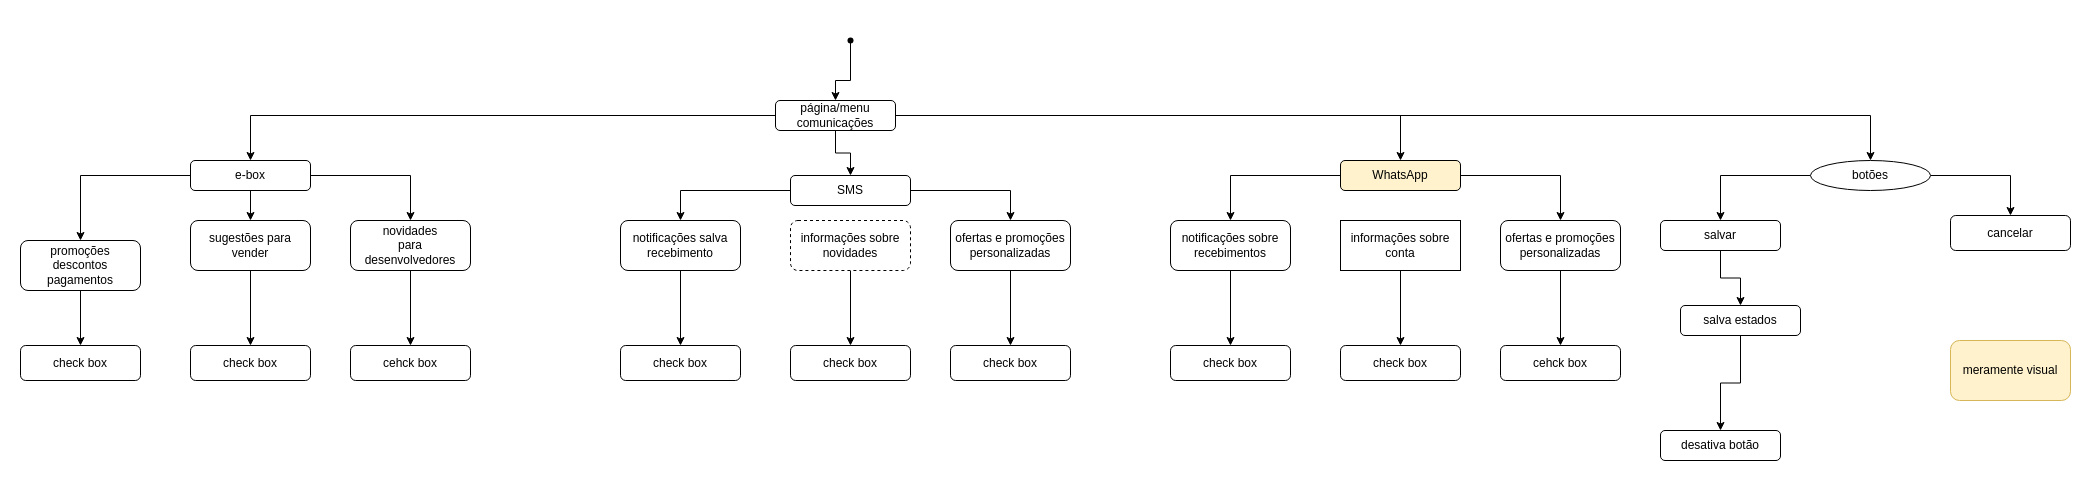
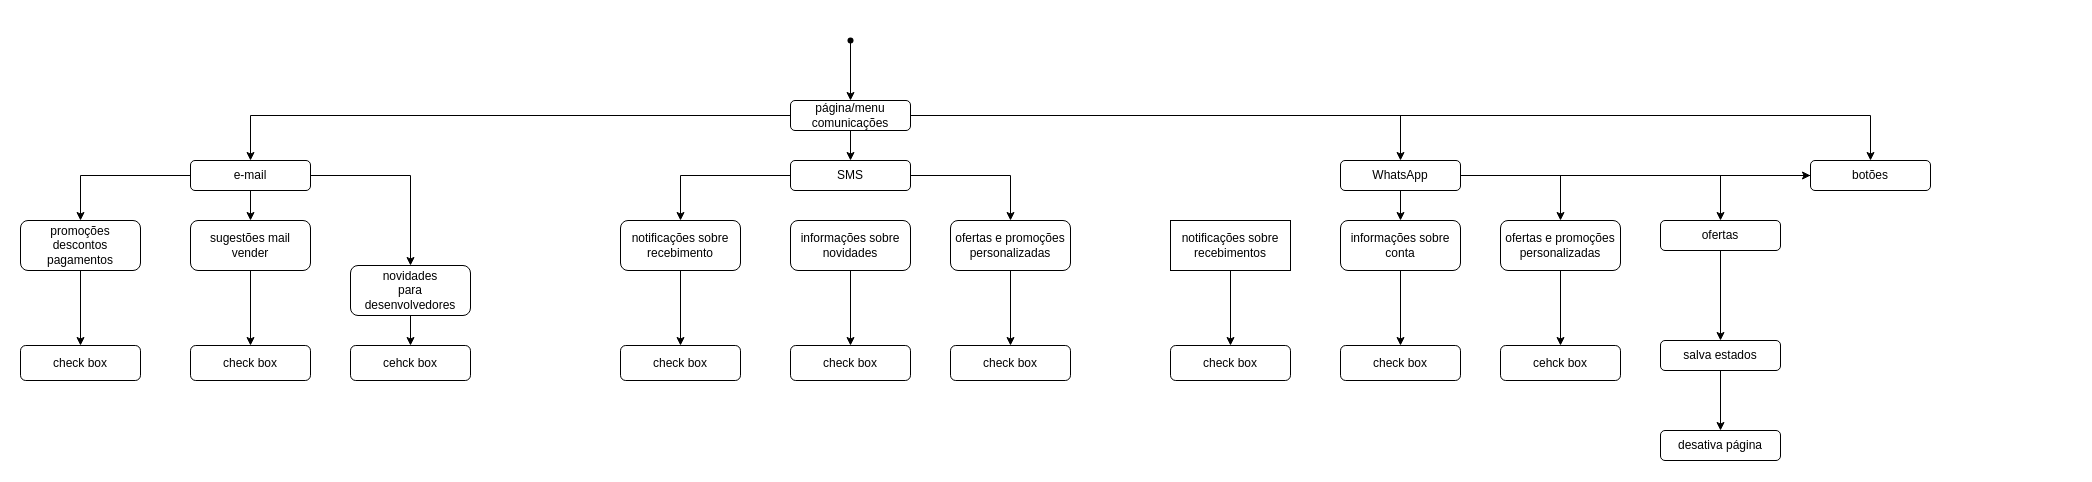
(836, 116) -> (851, 116)
(251, 176) -> (251, 176)
(1267, 176) -> (1640, 176)
(1401, 176) -> (1401, 176)
(1871, 176) -> (1871, 176)
(1987, 176) -> none
(851, 191) -> (851, 176)
none -> (1401, 210)
(2011, 233) -> none
(1721, 236) -> (1721, 236)
(251, 246) -> (251, 246)
(411, 246) -> (411, 291)
(681, 246) -> (681, 246)
(851, 246) -> (851, 246)
(1231, 246) -> (1231, 246)
(1401, 246) -> (1401, 246)
(81, 266) -> (81, 246)
(1741, 321) -> (1721, 356)
(2011, 371) -> none
(1721, 446) -> (1721, 446)
